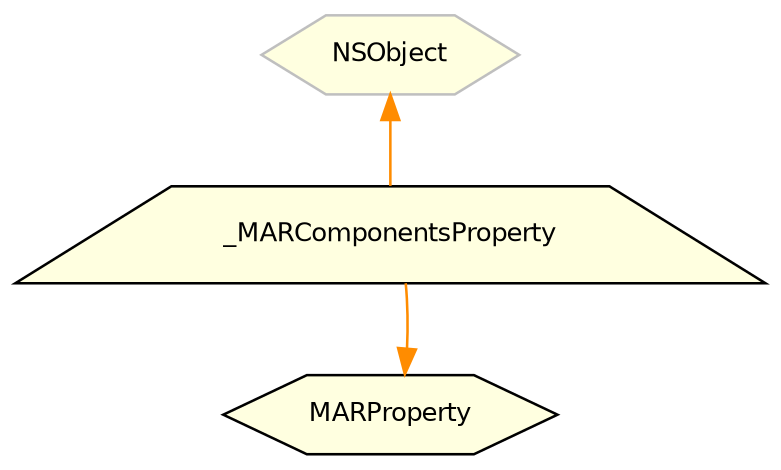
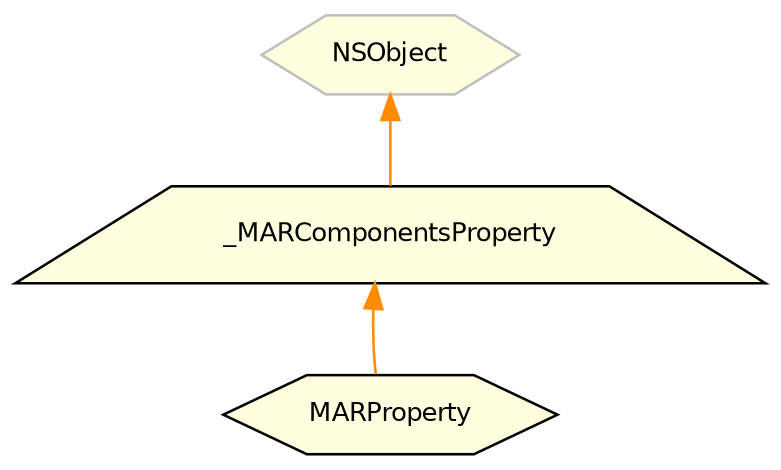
(407, 316) -> (373, 342)
